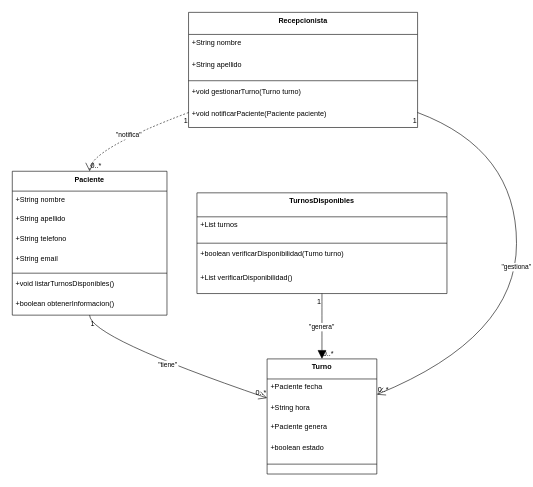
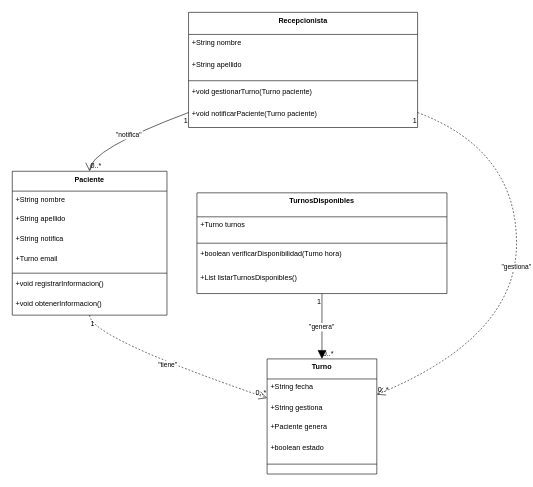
(255, 91) -> (260, 91)
(269, 113) -> (264, 113)
(165, 122) -> (165, 122)
(495, 169) -> (495, 169)
(223, 225) -> (226, 225)
(45, 239) -> (44, 239)
(282, 254) -> (280, 254)
(38, 259) -> (37, 259)
(254, 278) -> (256, 278)
(72, 284) -> (68, 284)
(71, 304) -> (65, 304)
(221, 382) -> (221, 382)
(299, 387) -> (295, 387)
(293, 407) -> (300, 407)
